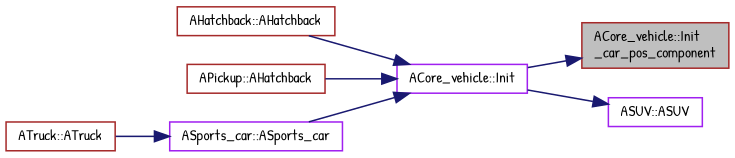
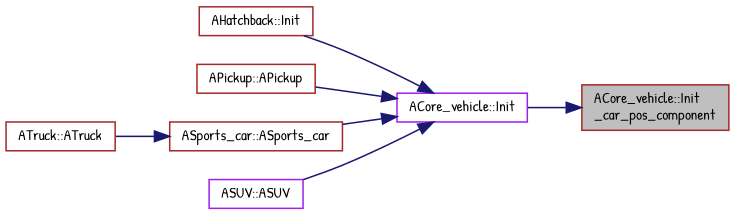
(256, 21) -> (256, 21)
(256, 79) -> (256, 79)
(560, 96) -> (362, 157)
(256, 136) -> (256, 136)
